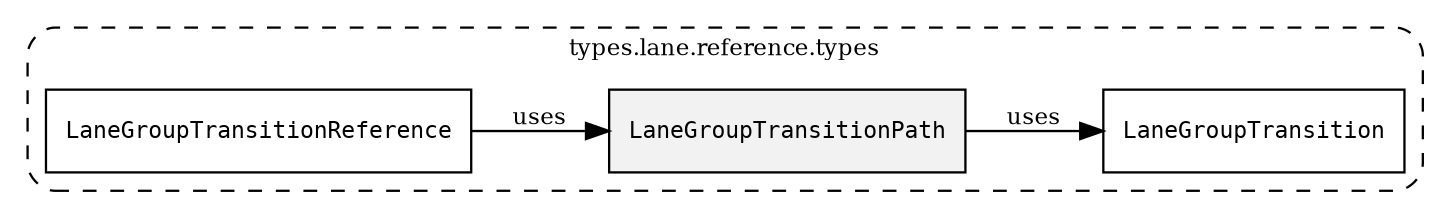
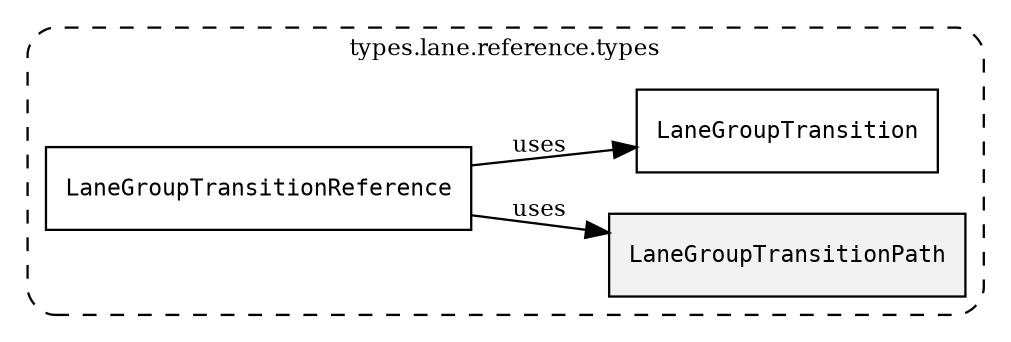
(1022, 131) -> (543, 158)
